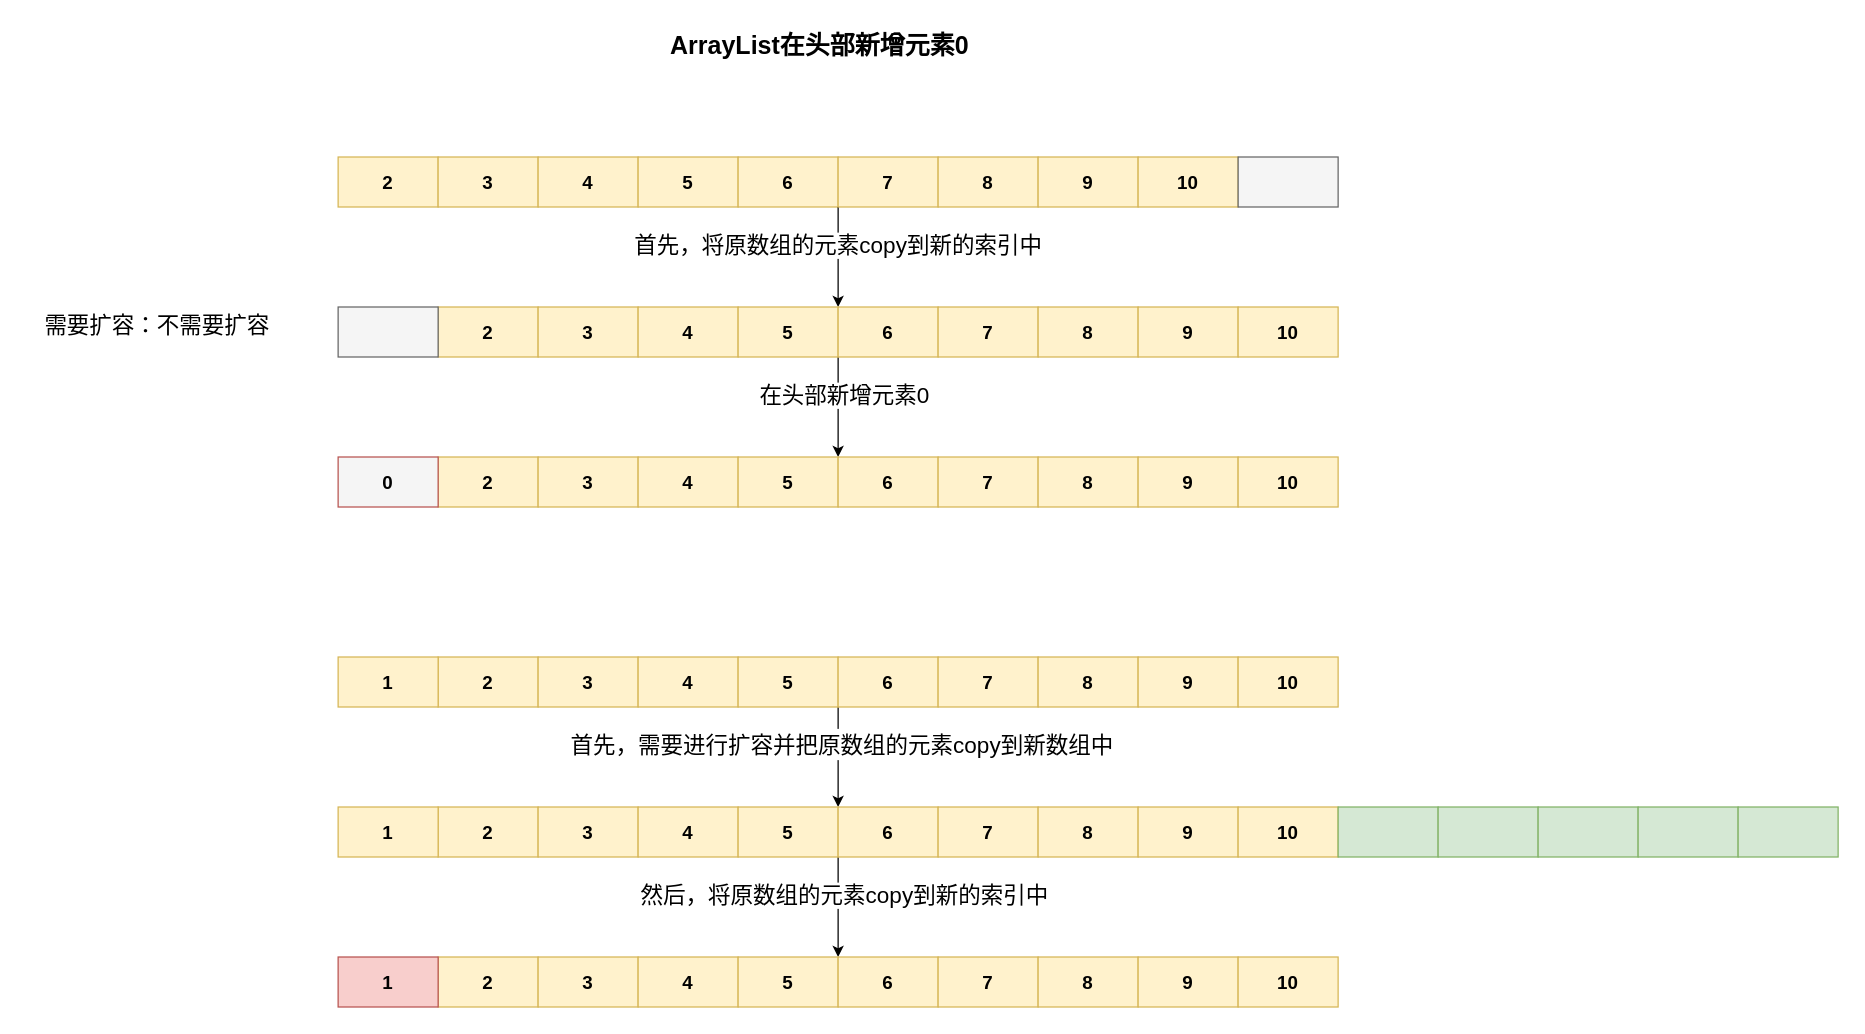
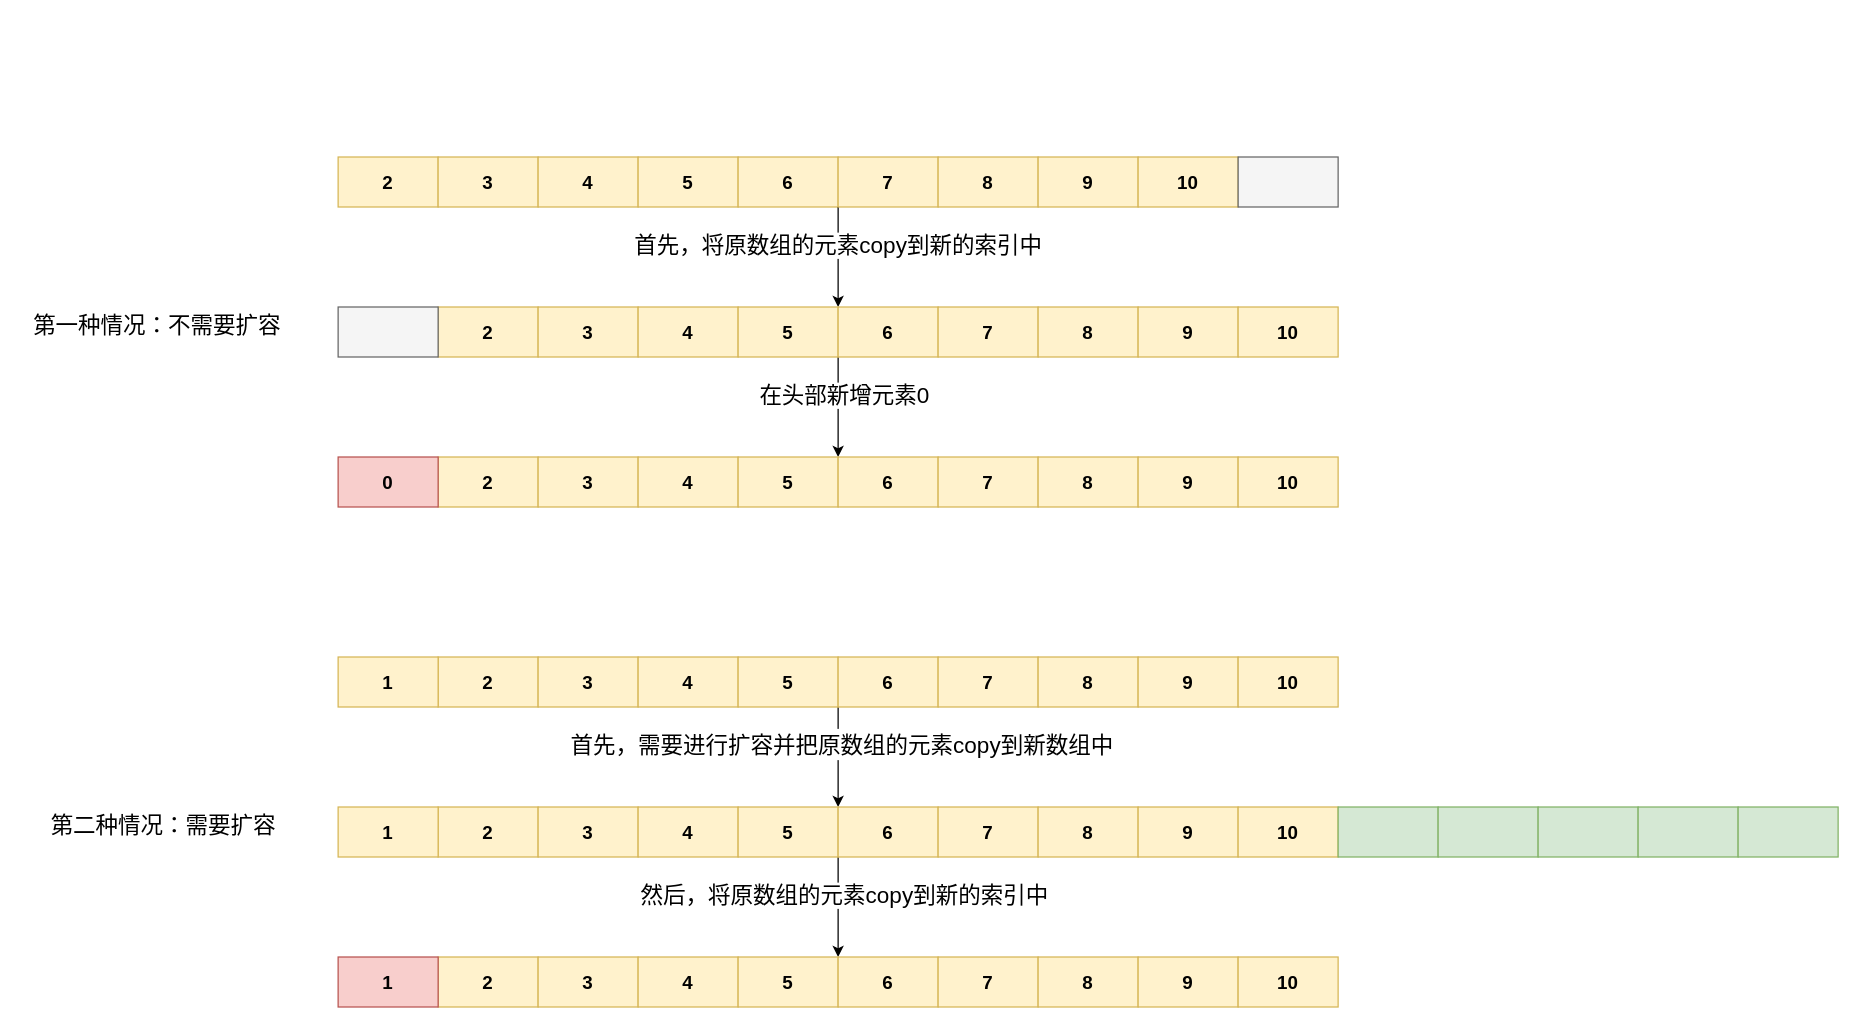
(819, 44) -> none
(158, 326) -> (158, 326)
(388, 482) -> (388, 482)
none -> (163, 826)
